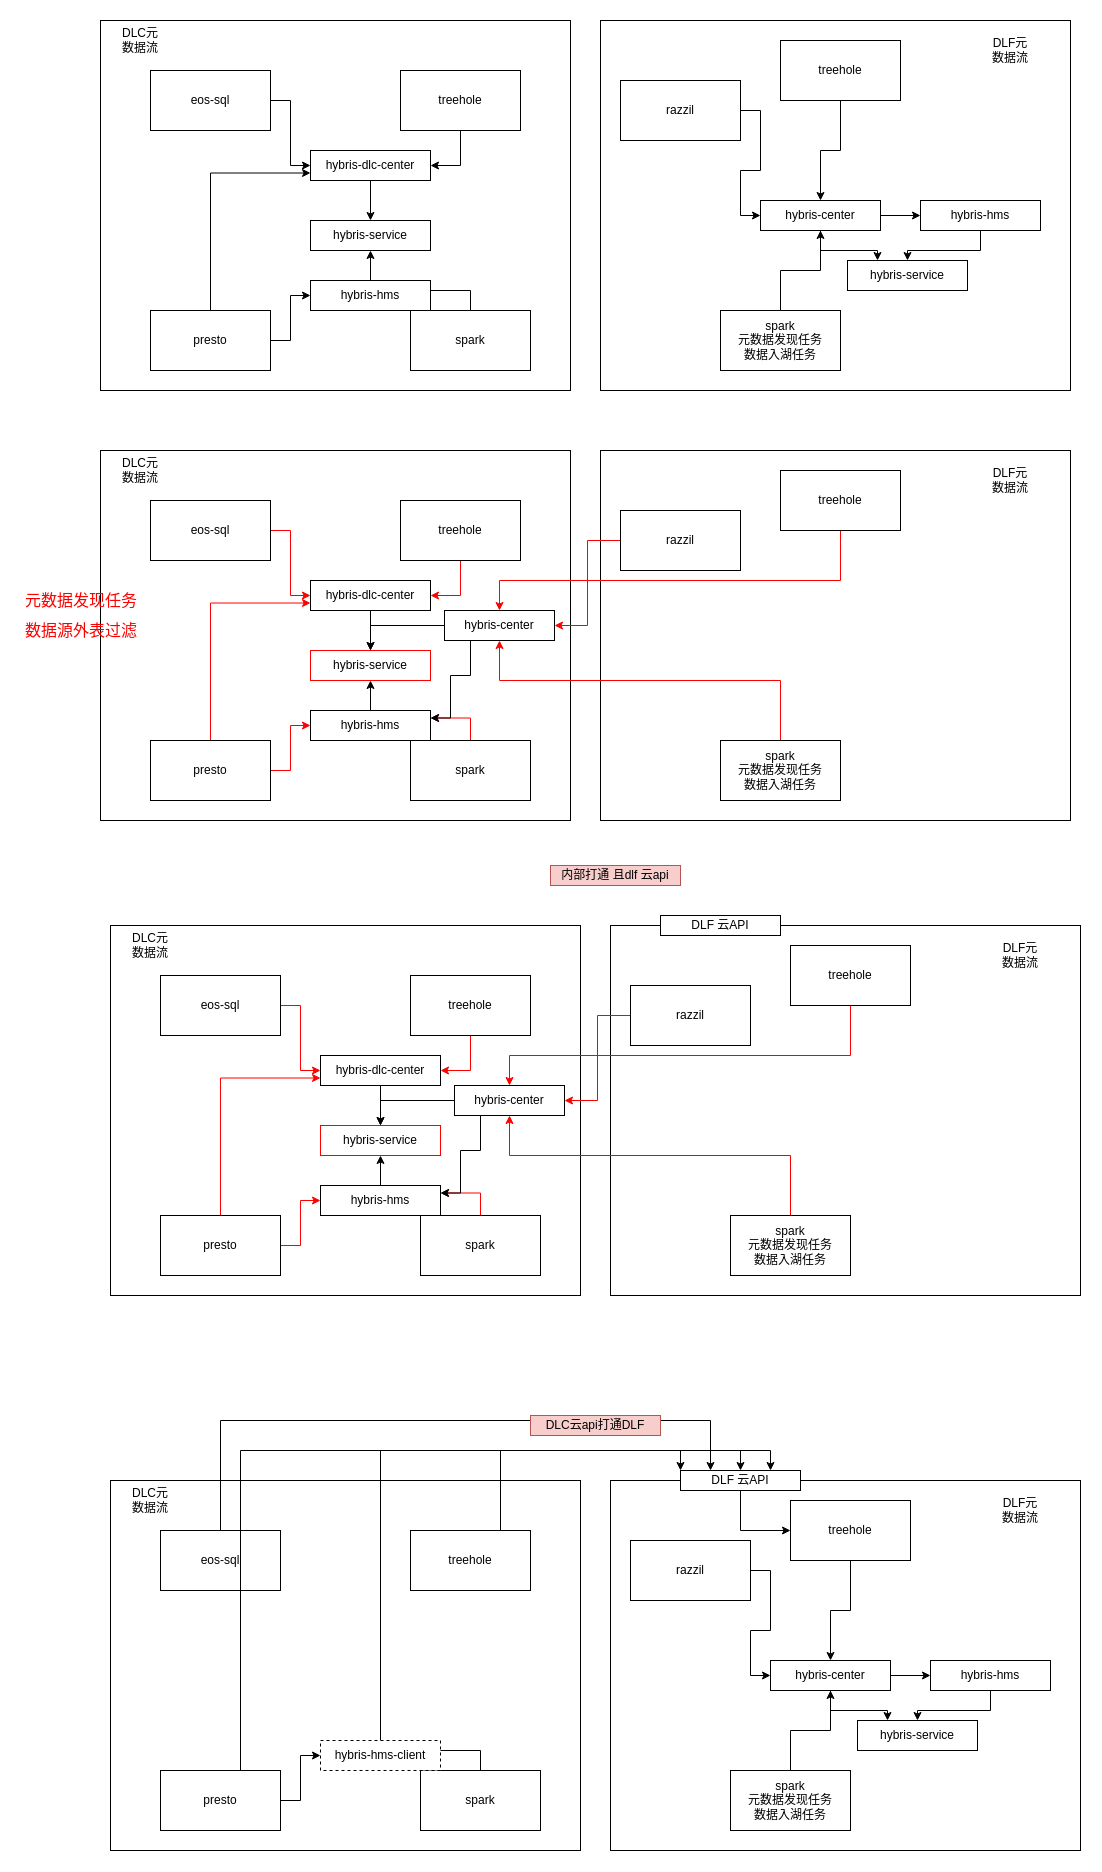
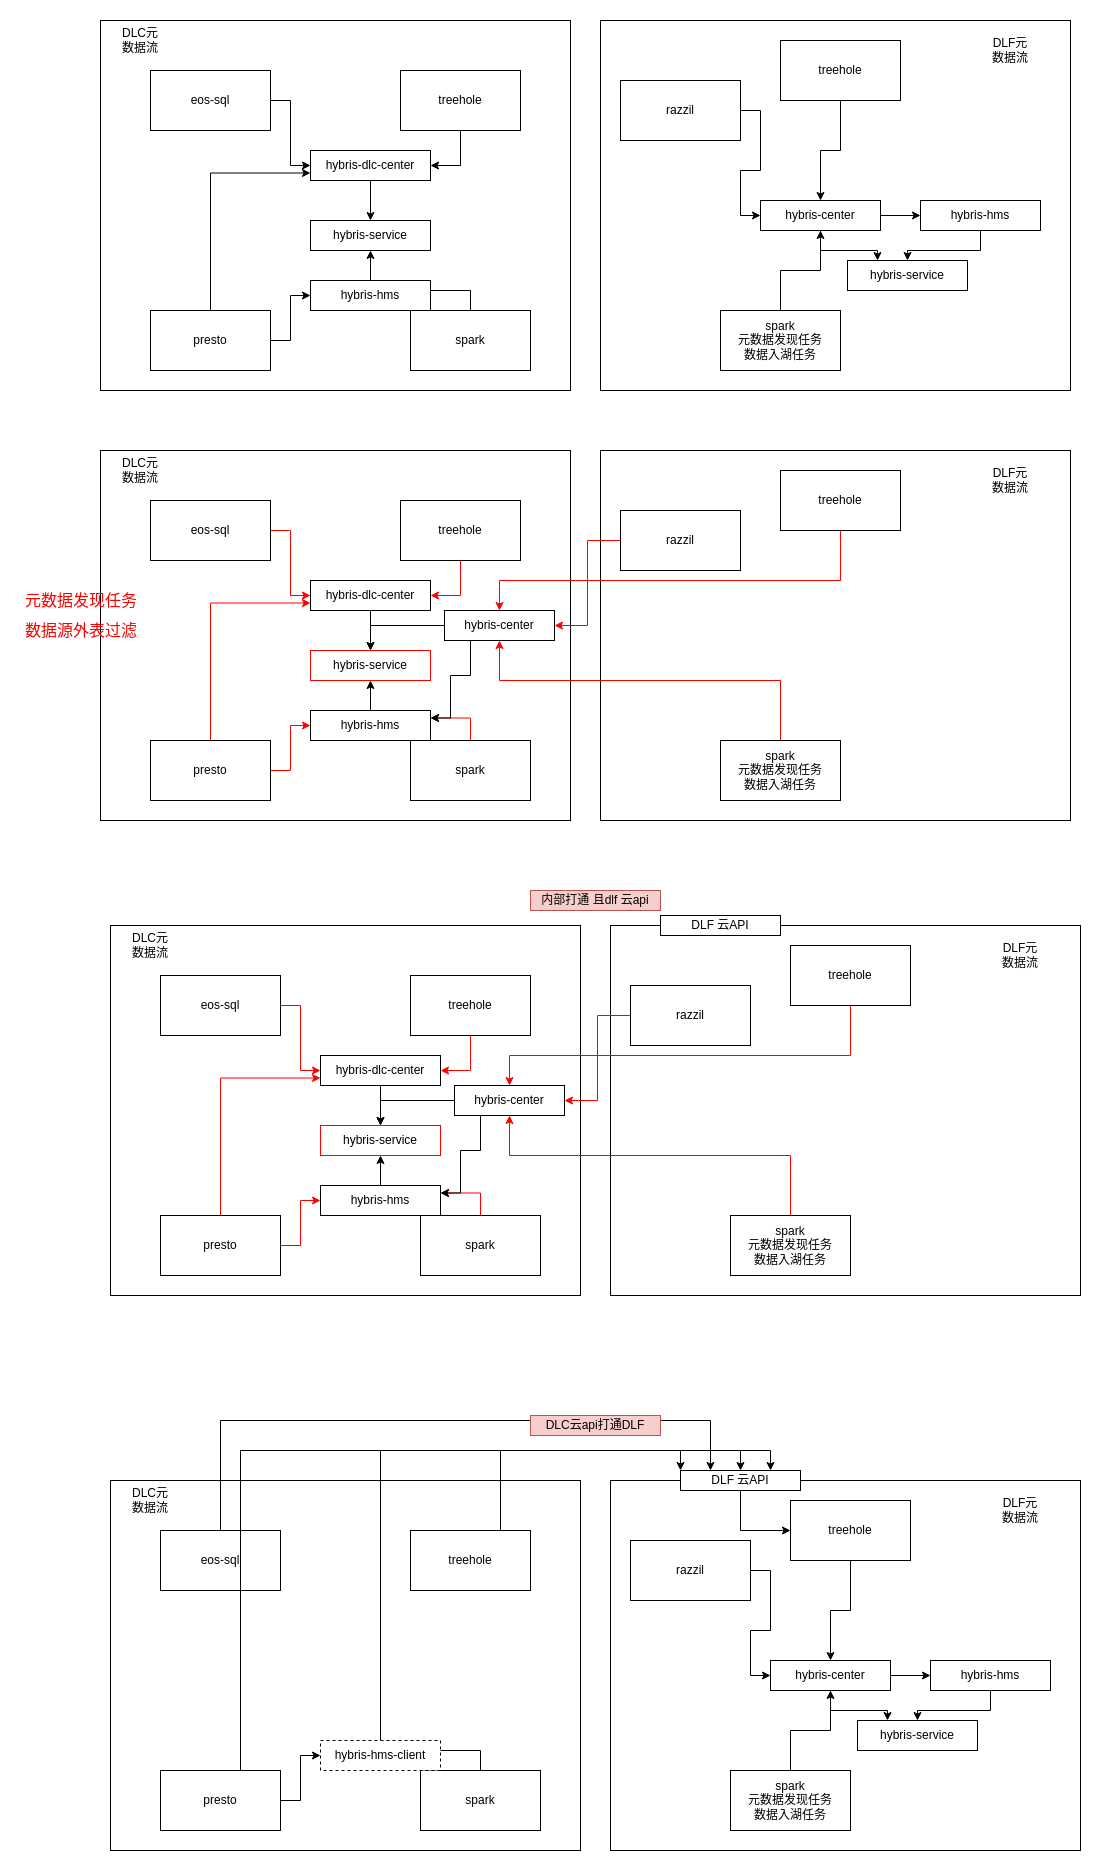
(616, 876) -> (596, 901)
